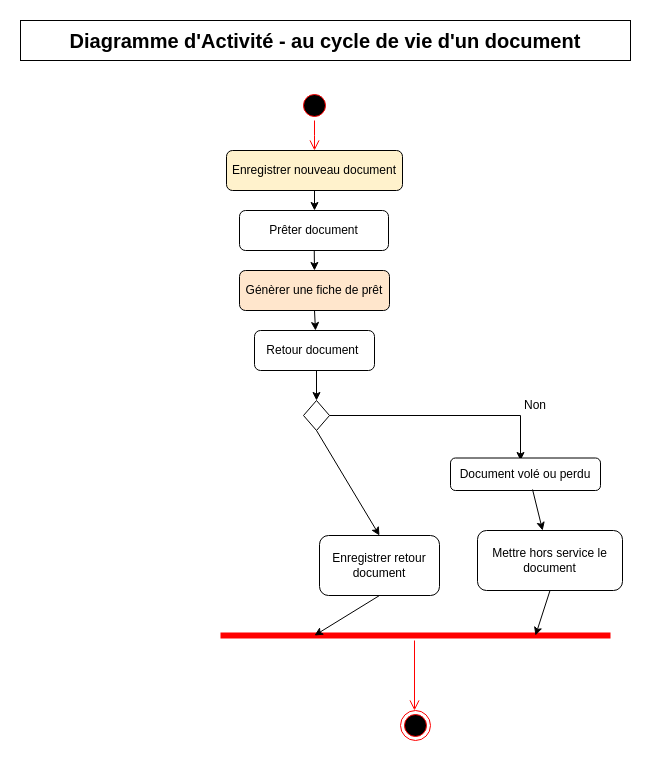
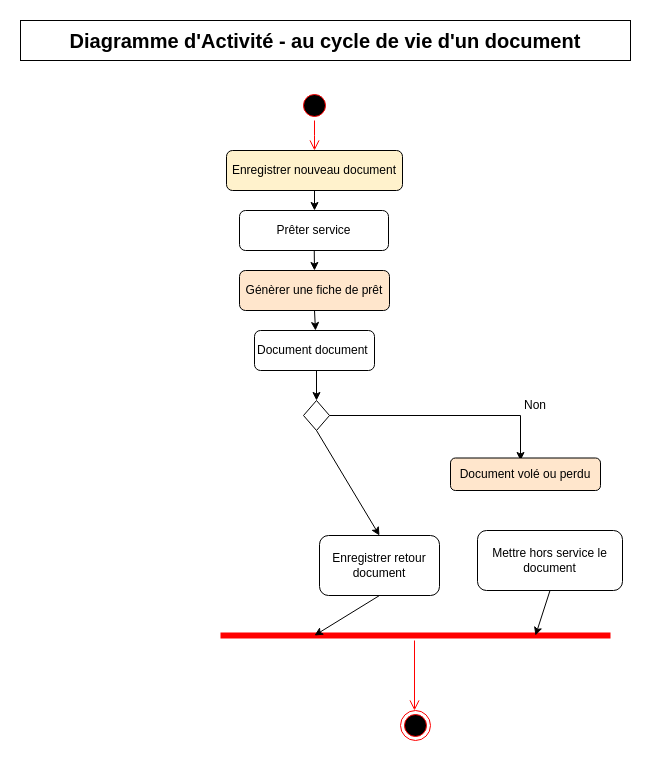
(314, 231) -> (314, 231)
(315, 351) -> (315, 351)
(526, 474) -> (526, 474)
(537, 506) -> none
